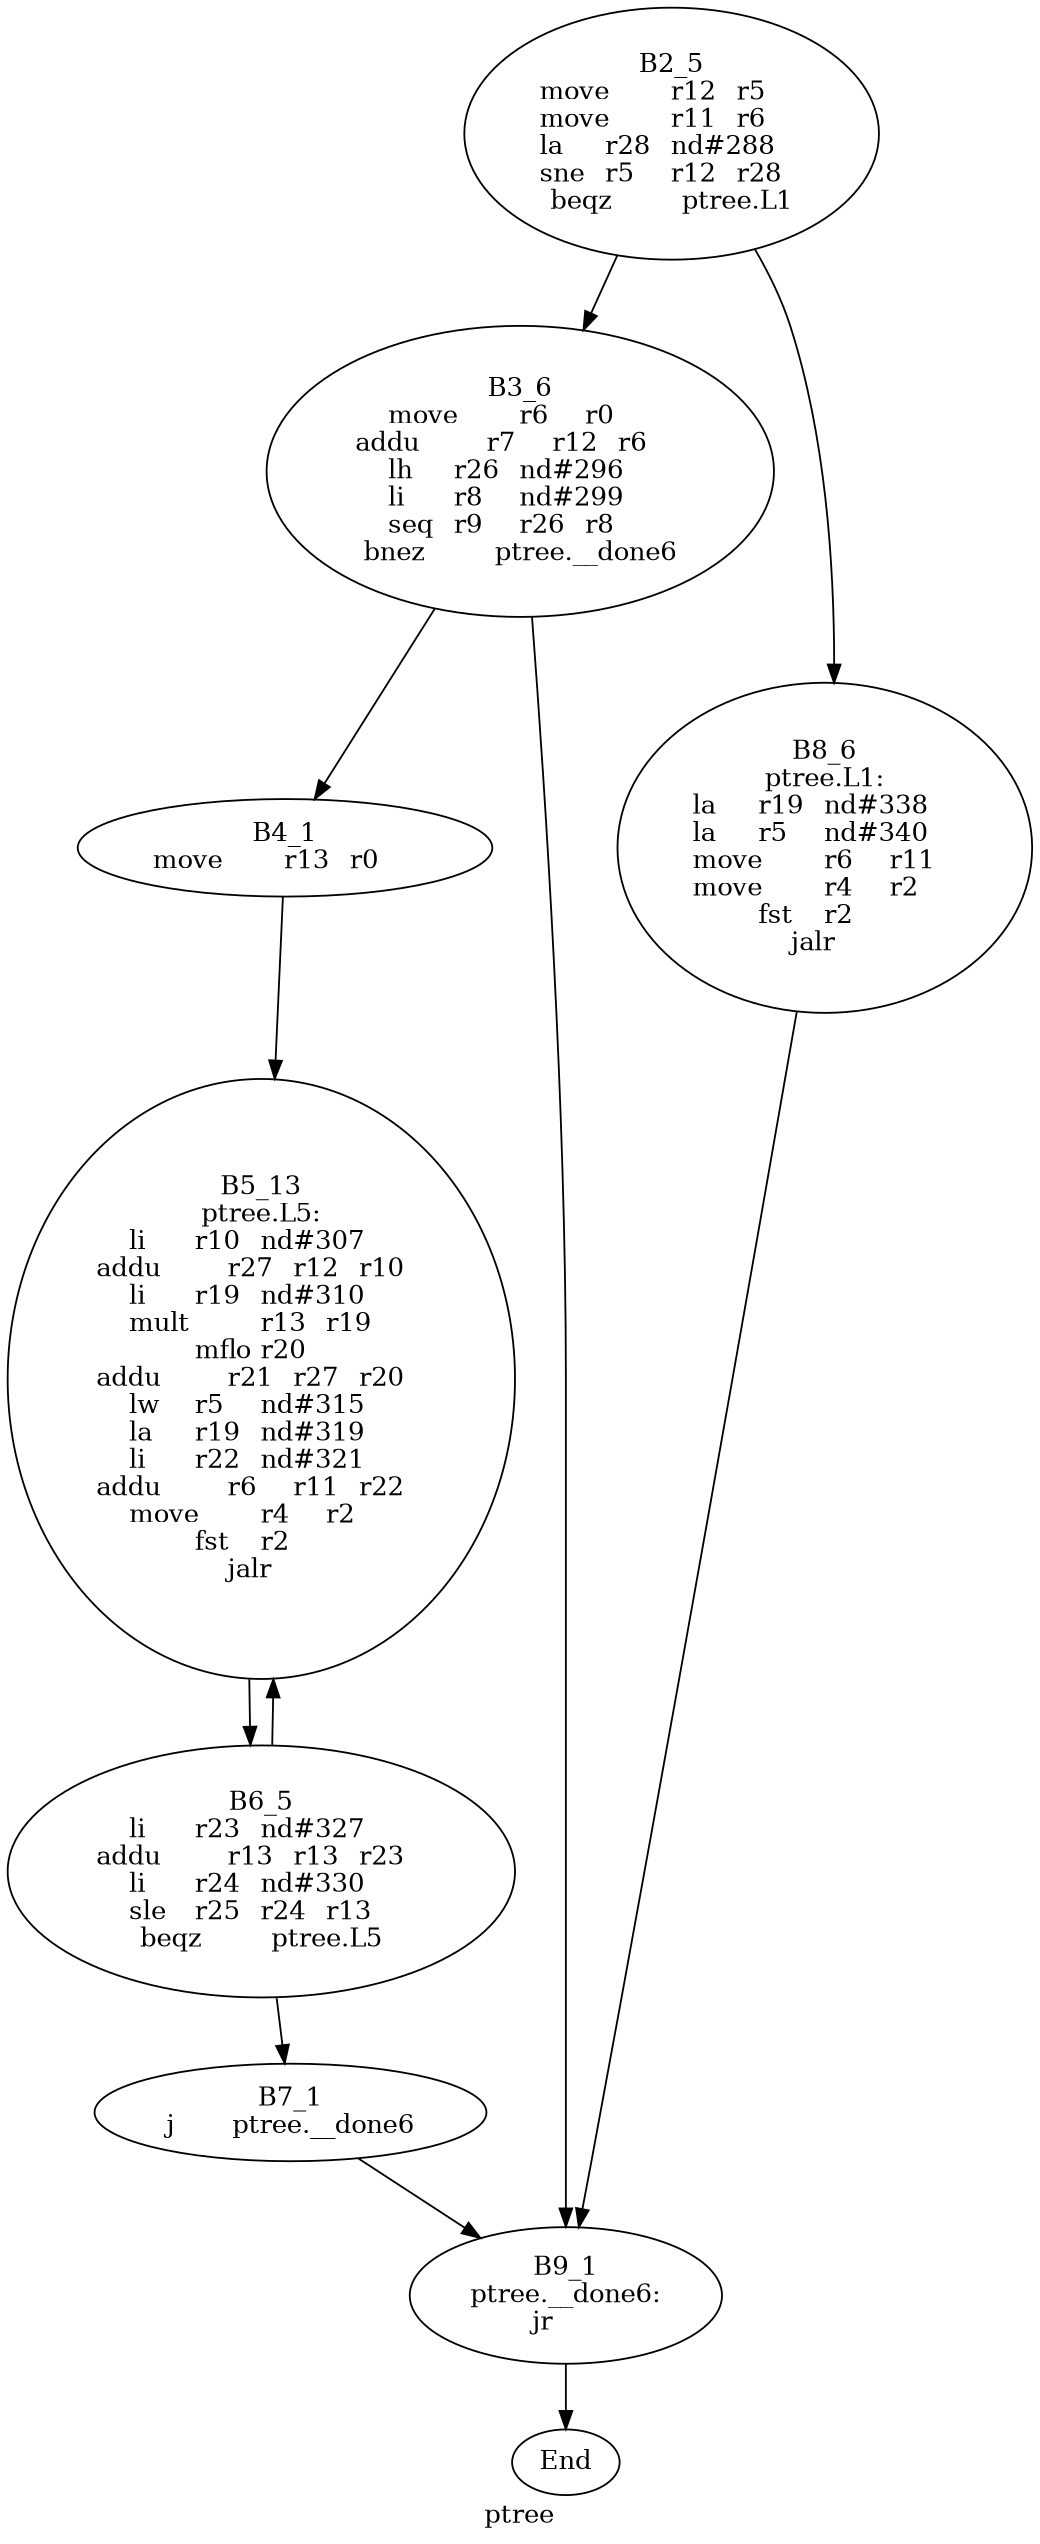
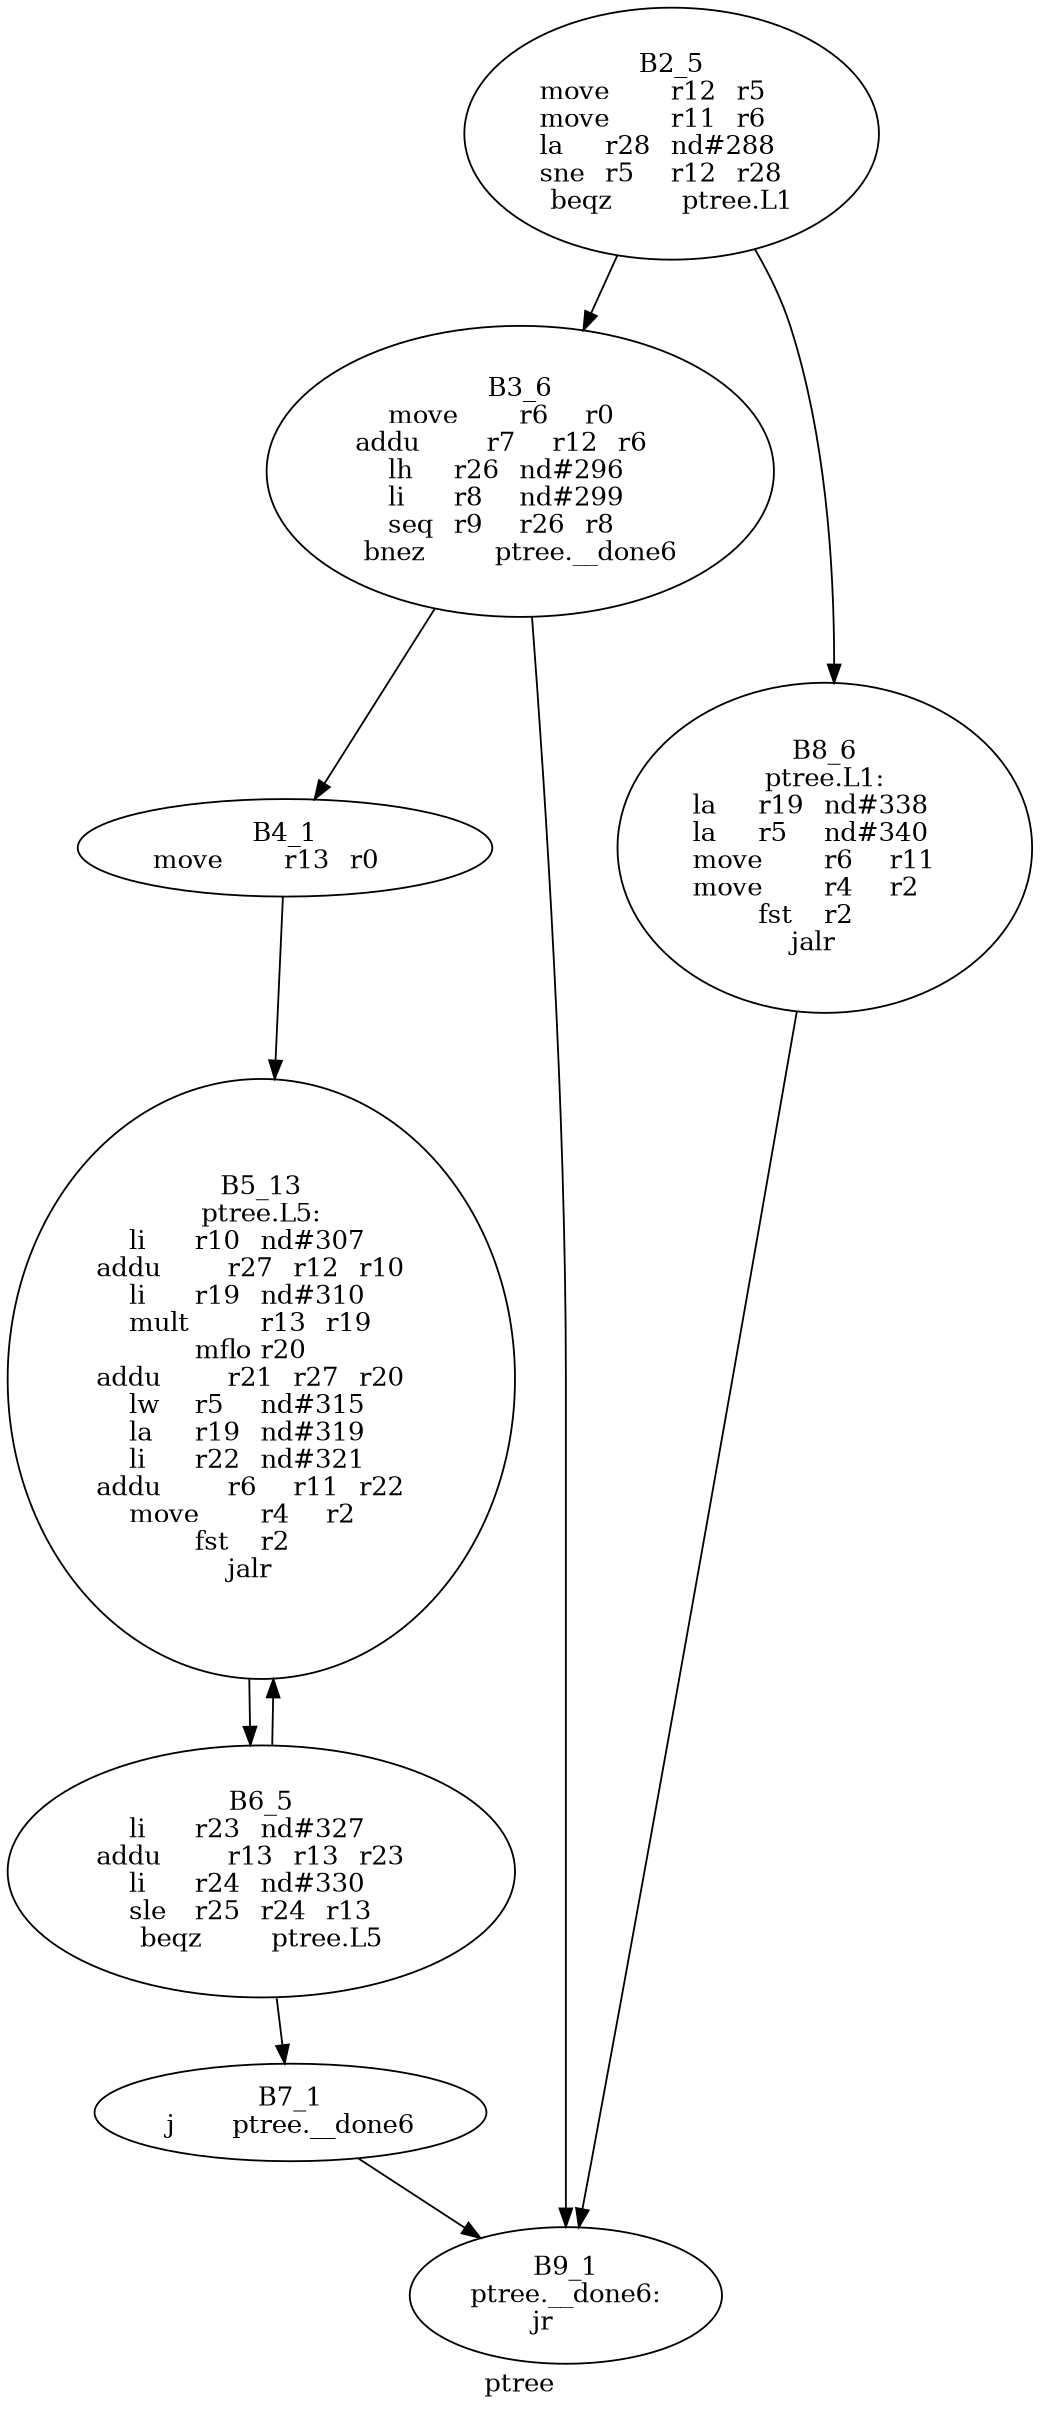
(566, 2462) -> none
